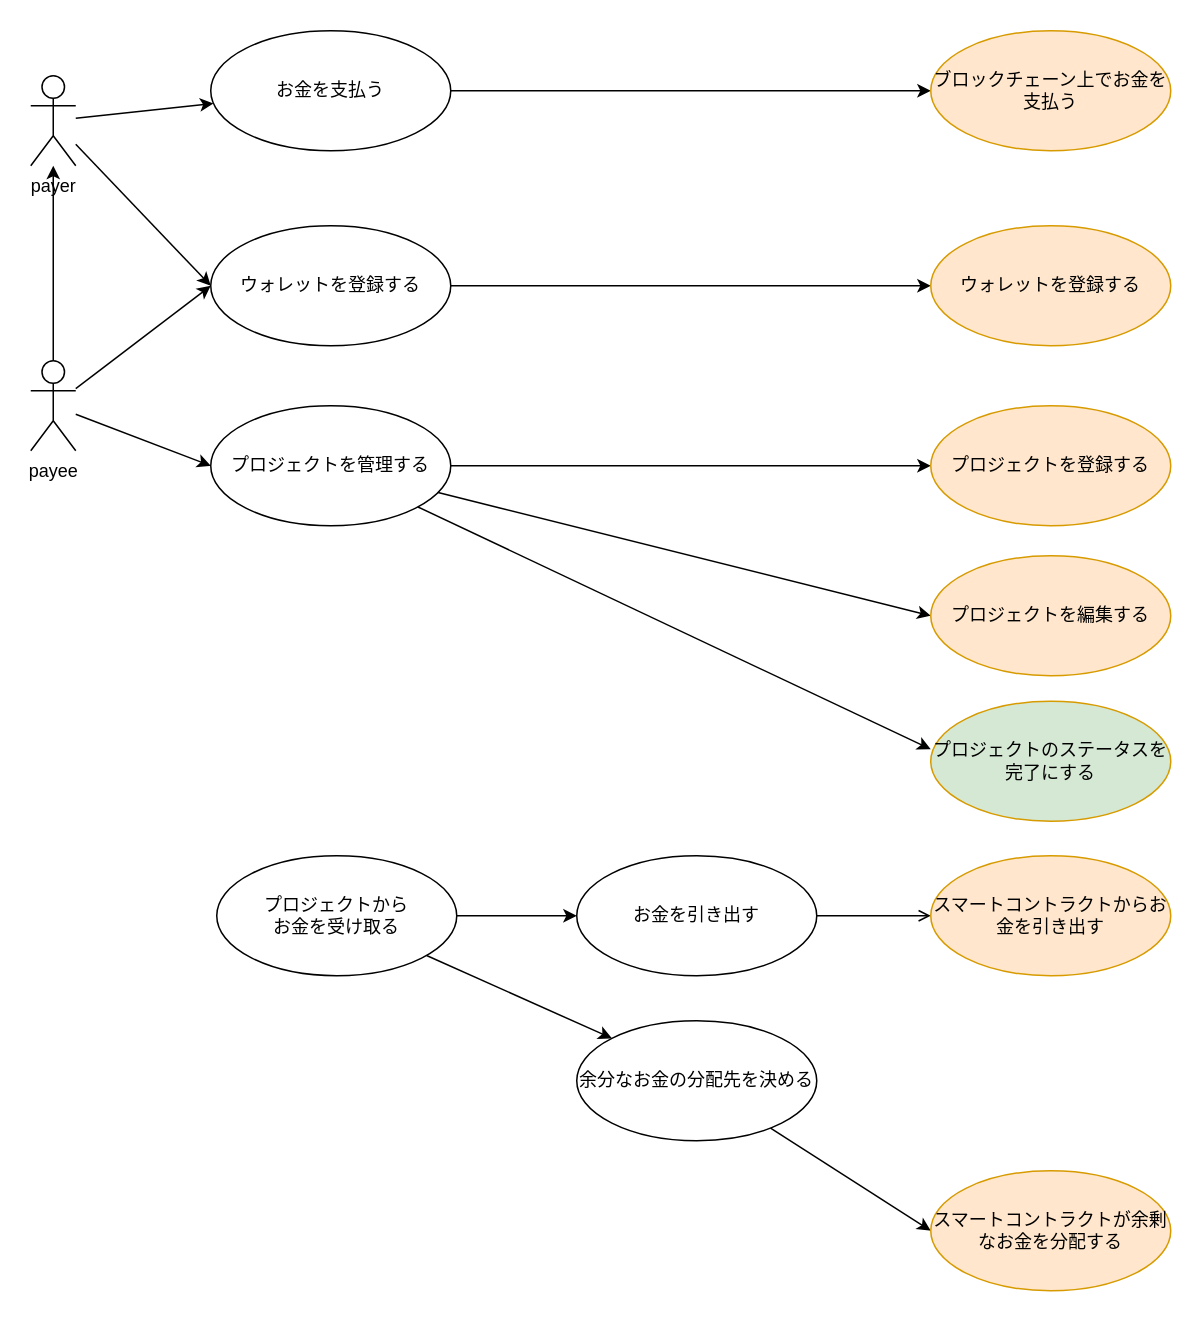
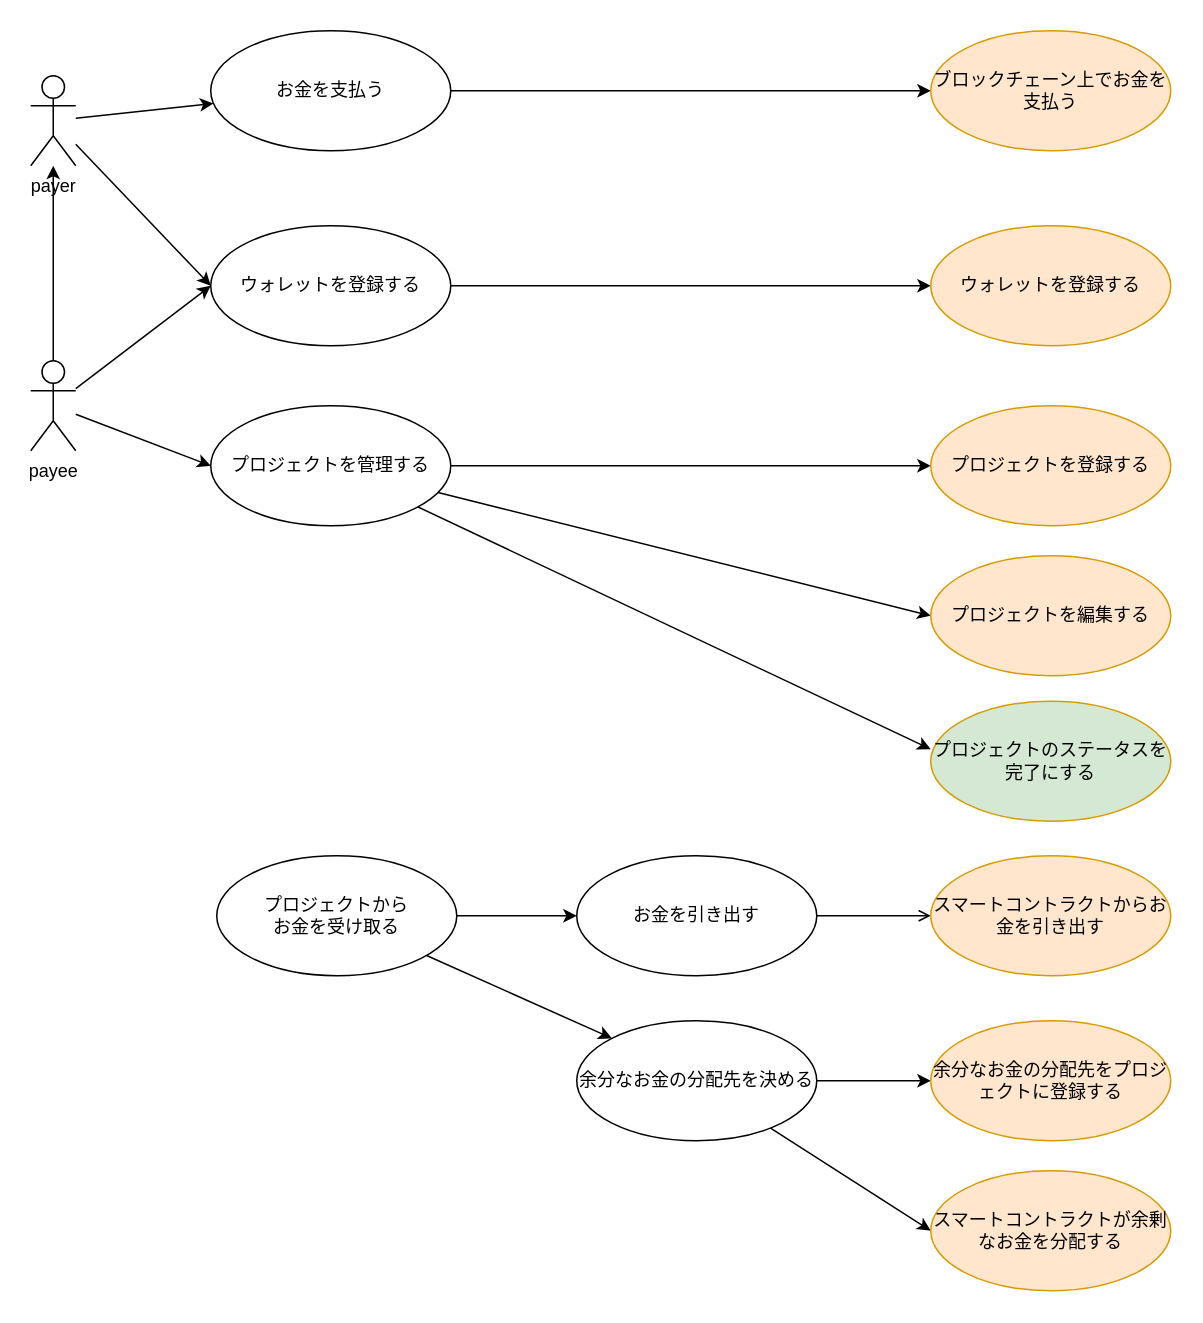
none -> (869, 1081)
none -> (1051, 1081)
